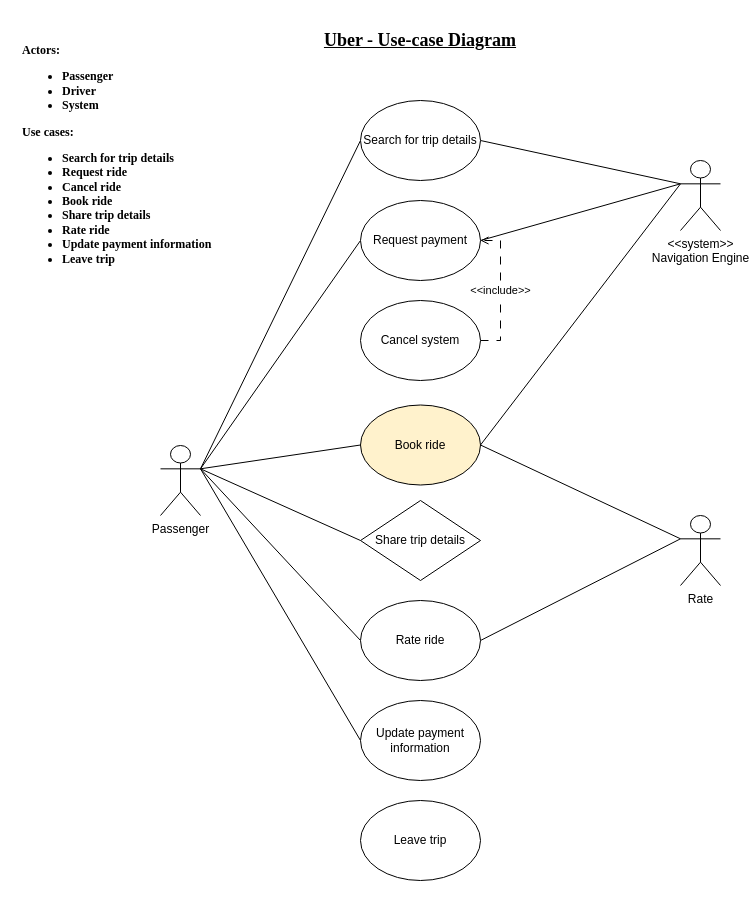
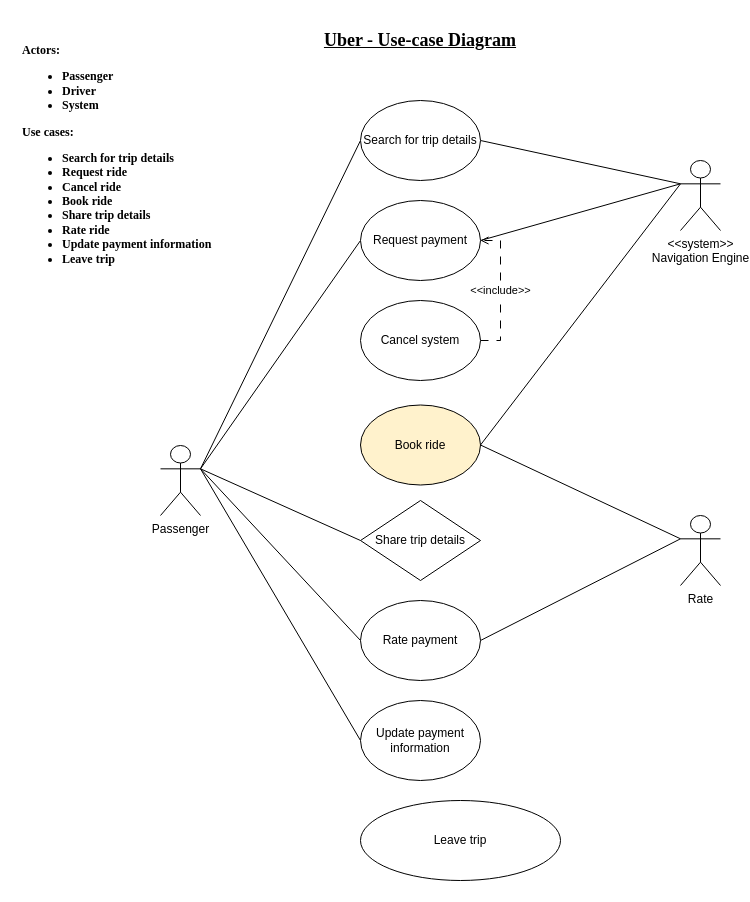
(282, 457) -> none
(421, 641) -> (421, 641)
(421, 841) -> (461, 841)
